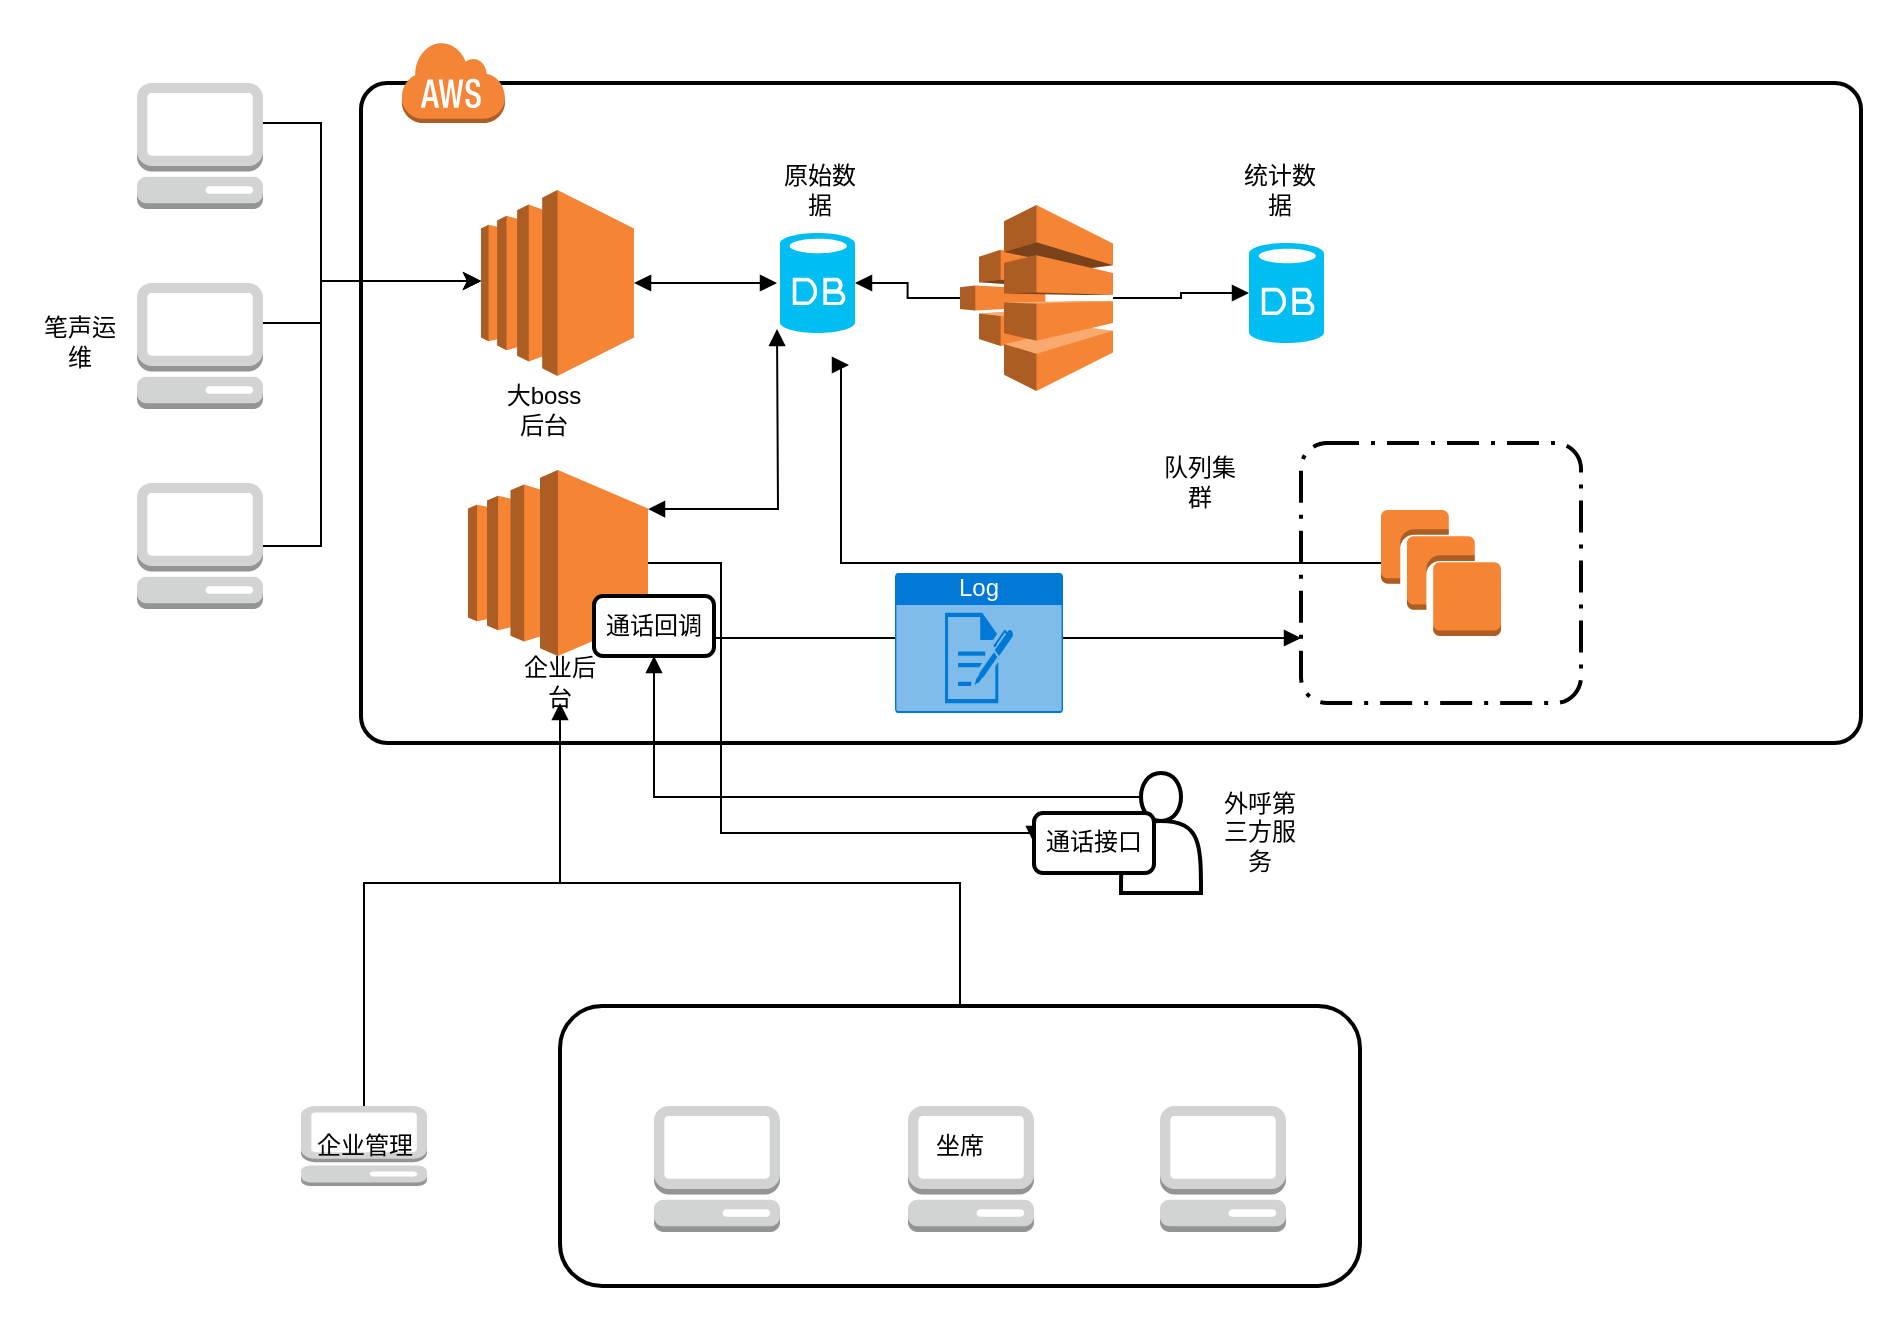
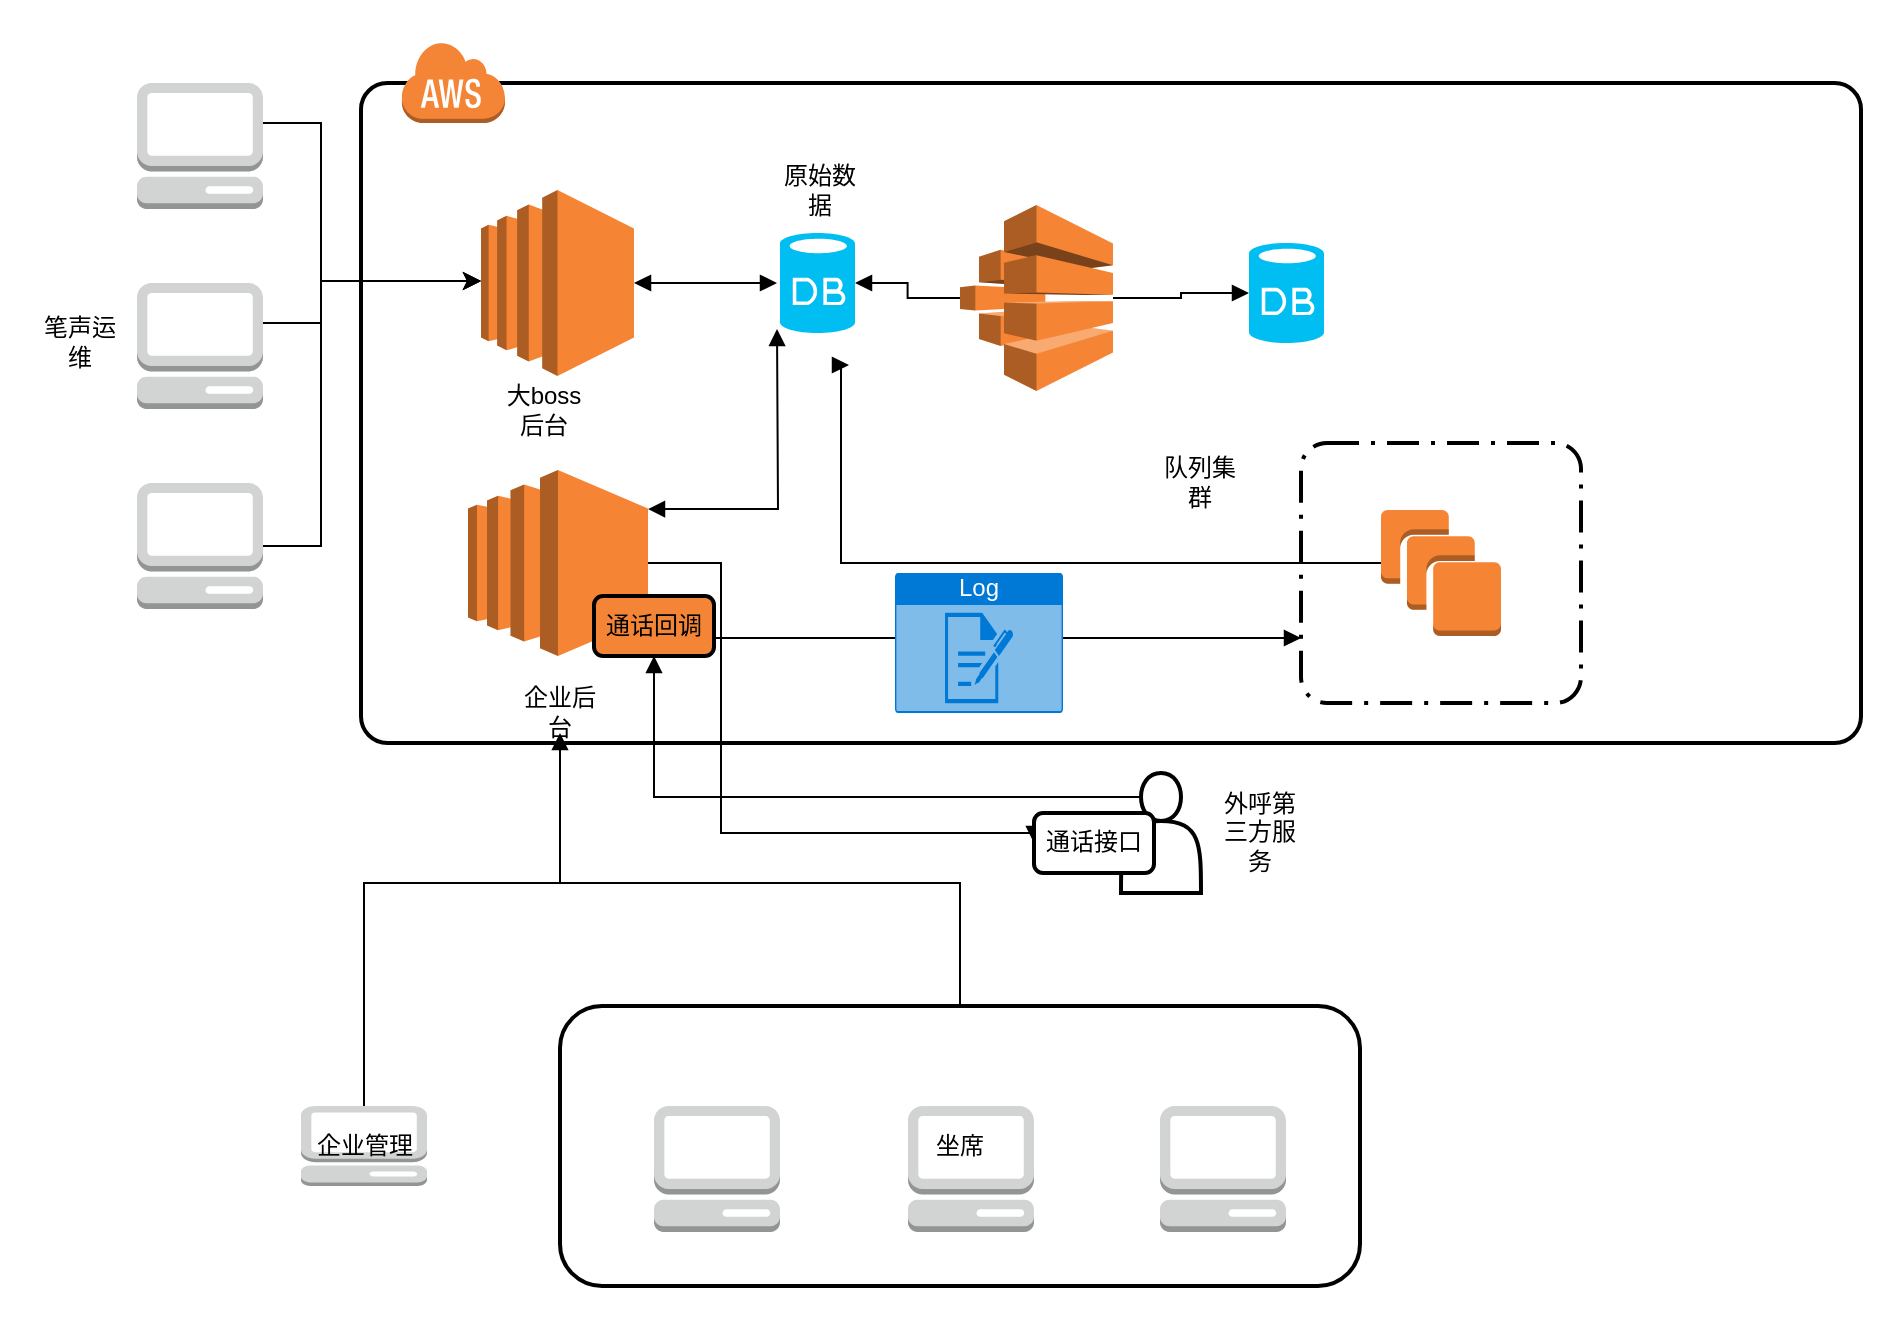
(1281, 191) -> none
(654, 626) -> (654, 626)
(560, 683) -> (560, 713)
